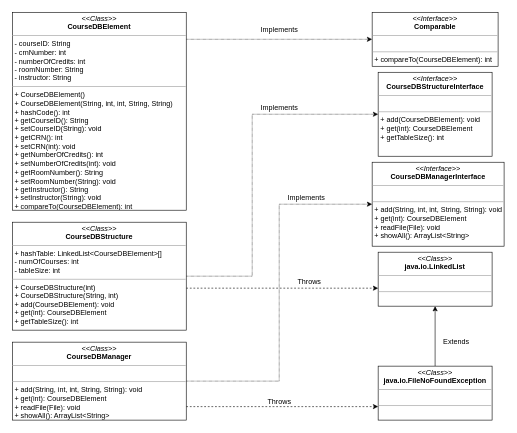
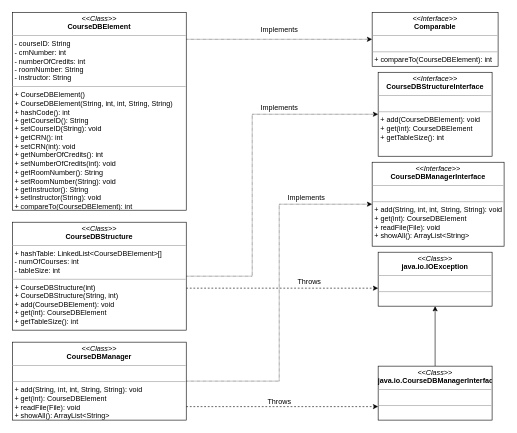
(410, 261) -> (413, 261)
(456, 342) -> none
(429, 375) -> (440, 375)
